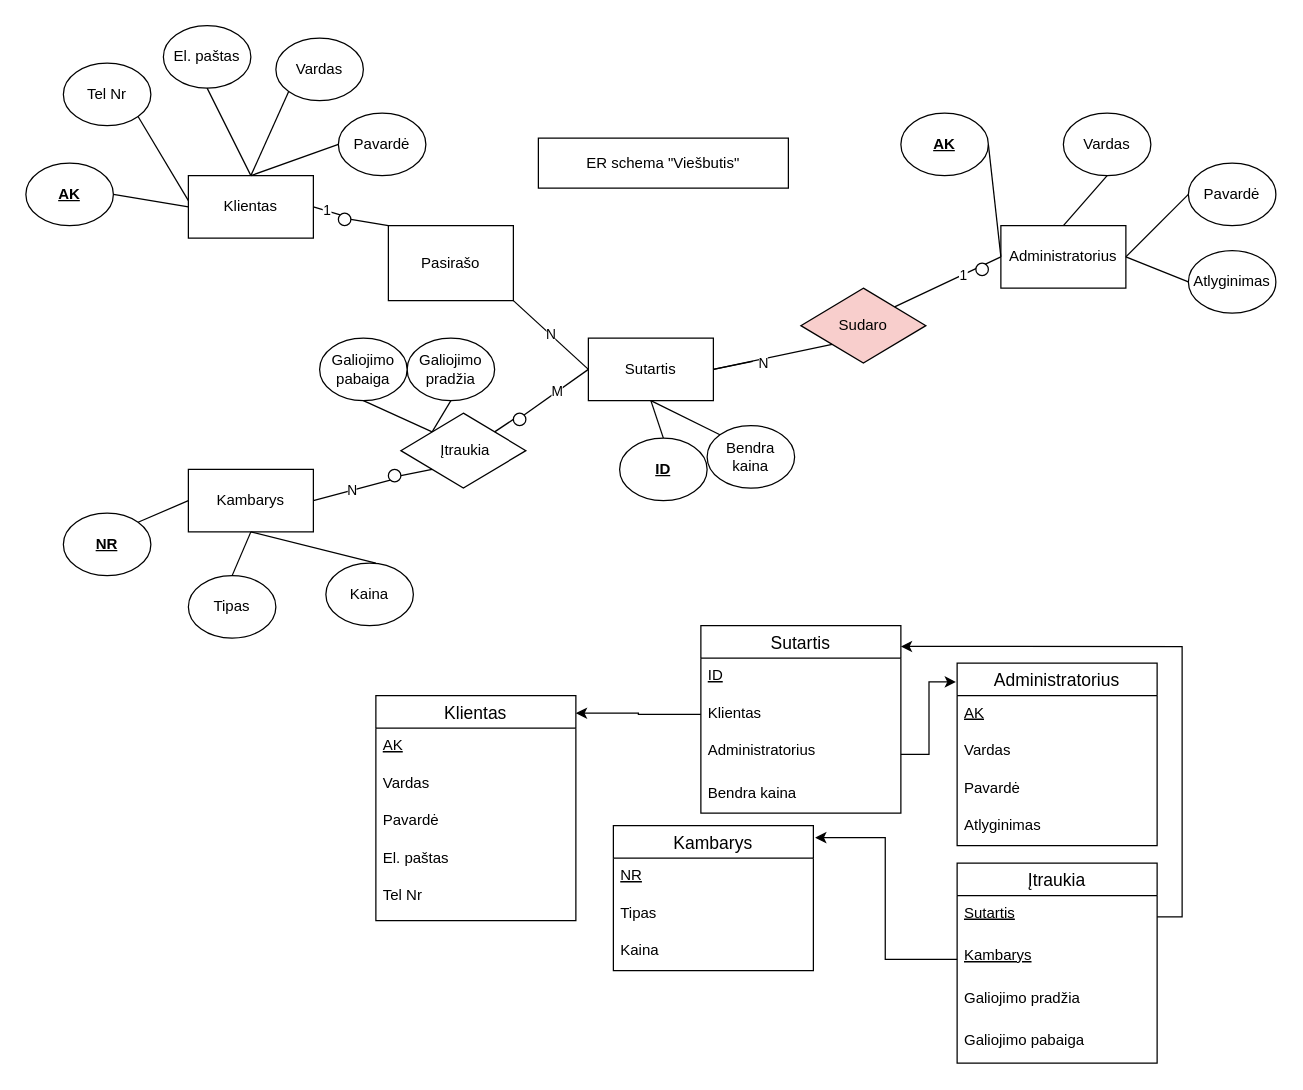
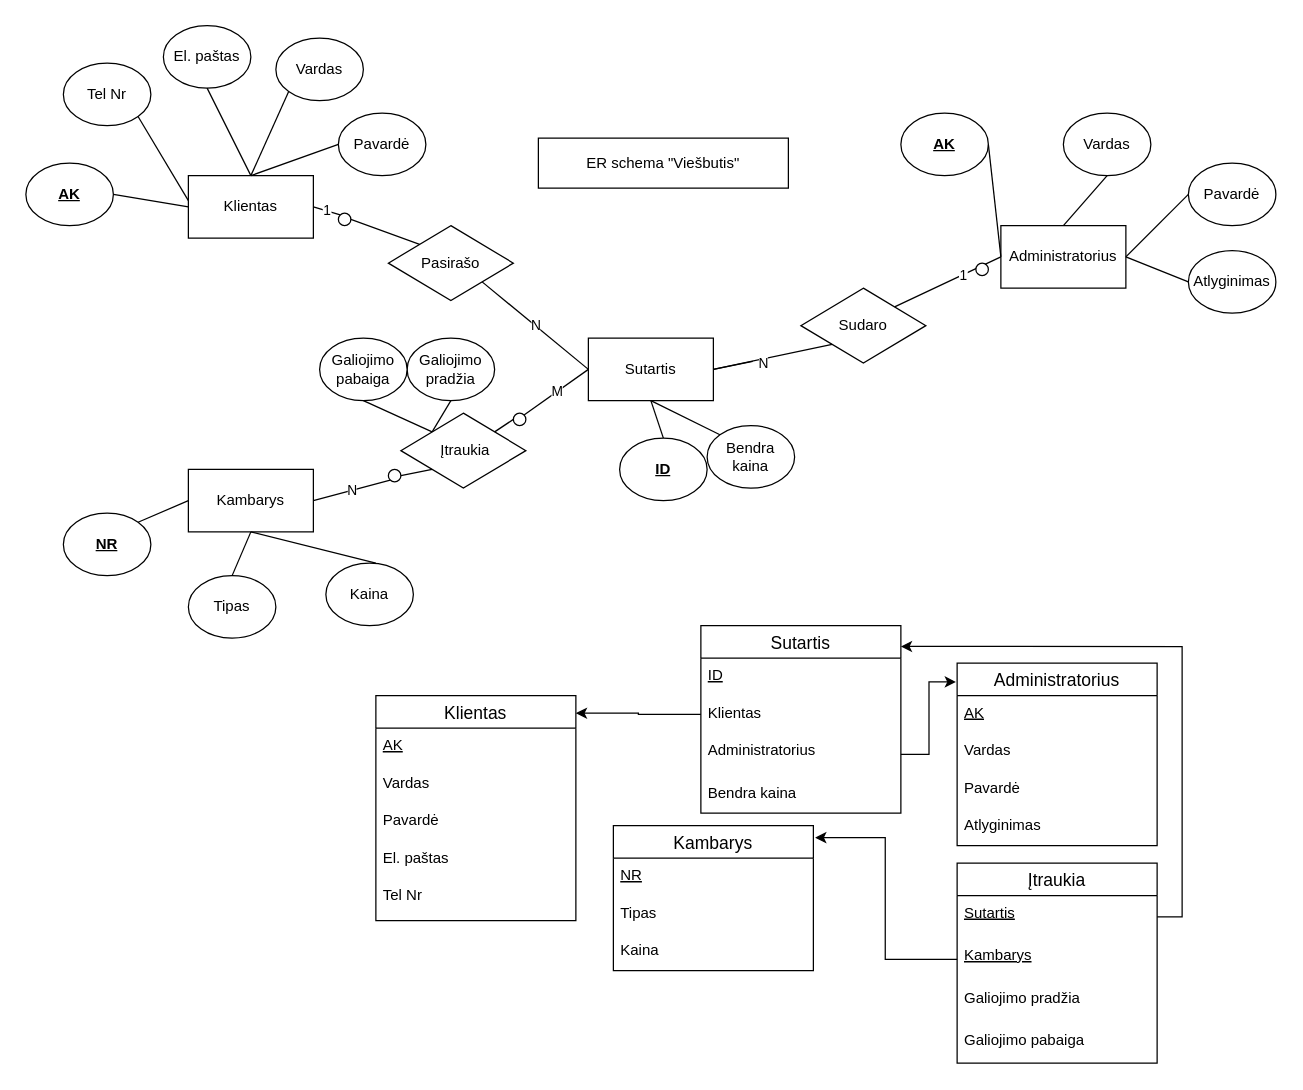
(451, 263) -> (451, 263)
(863, 326) -> (863, 326)
